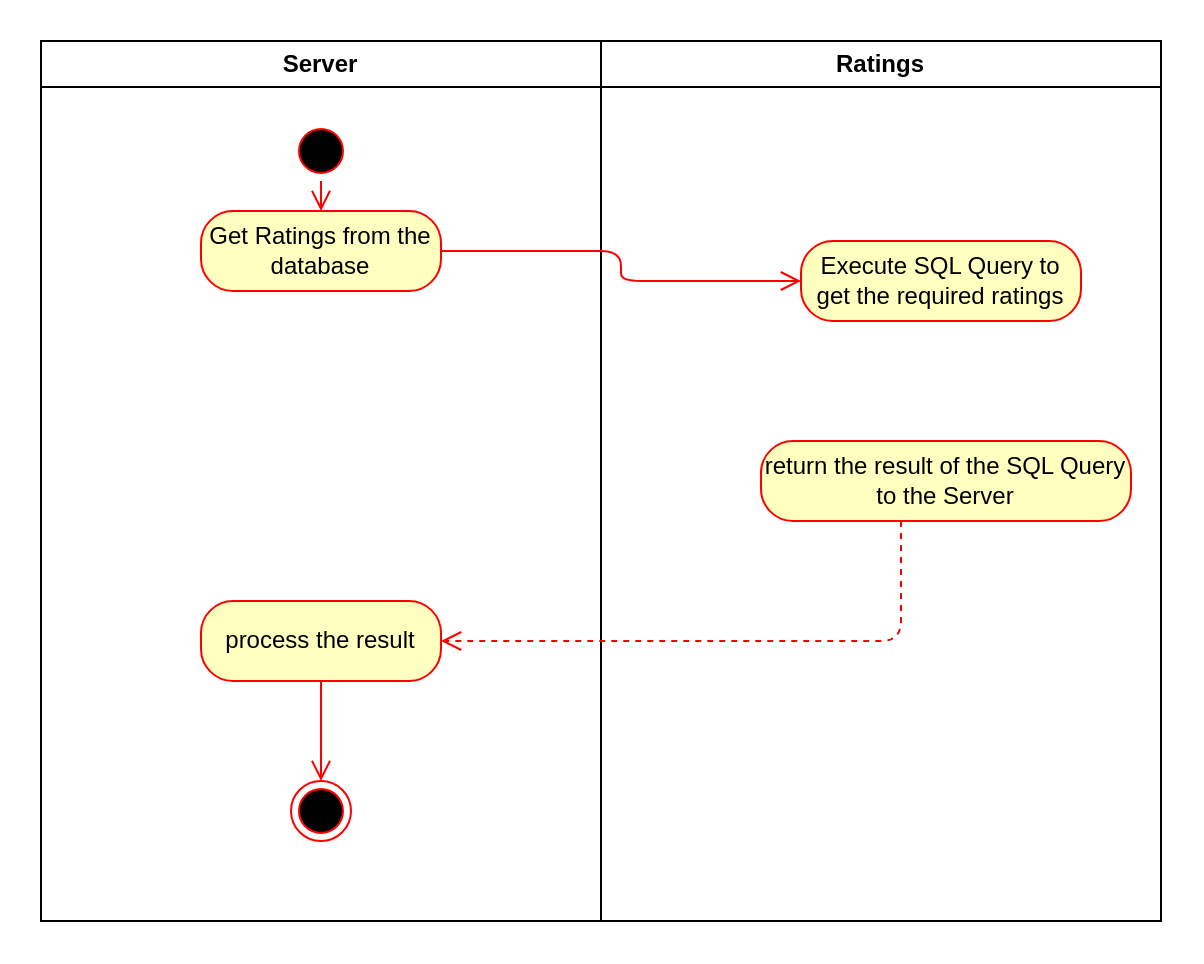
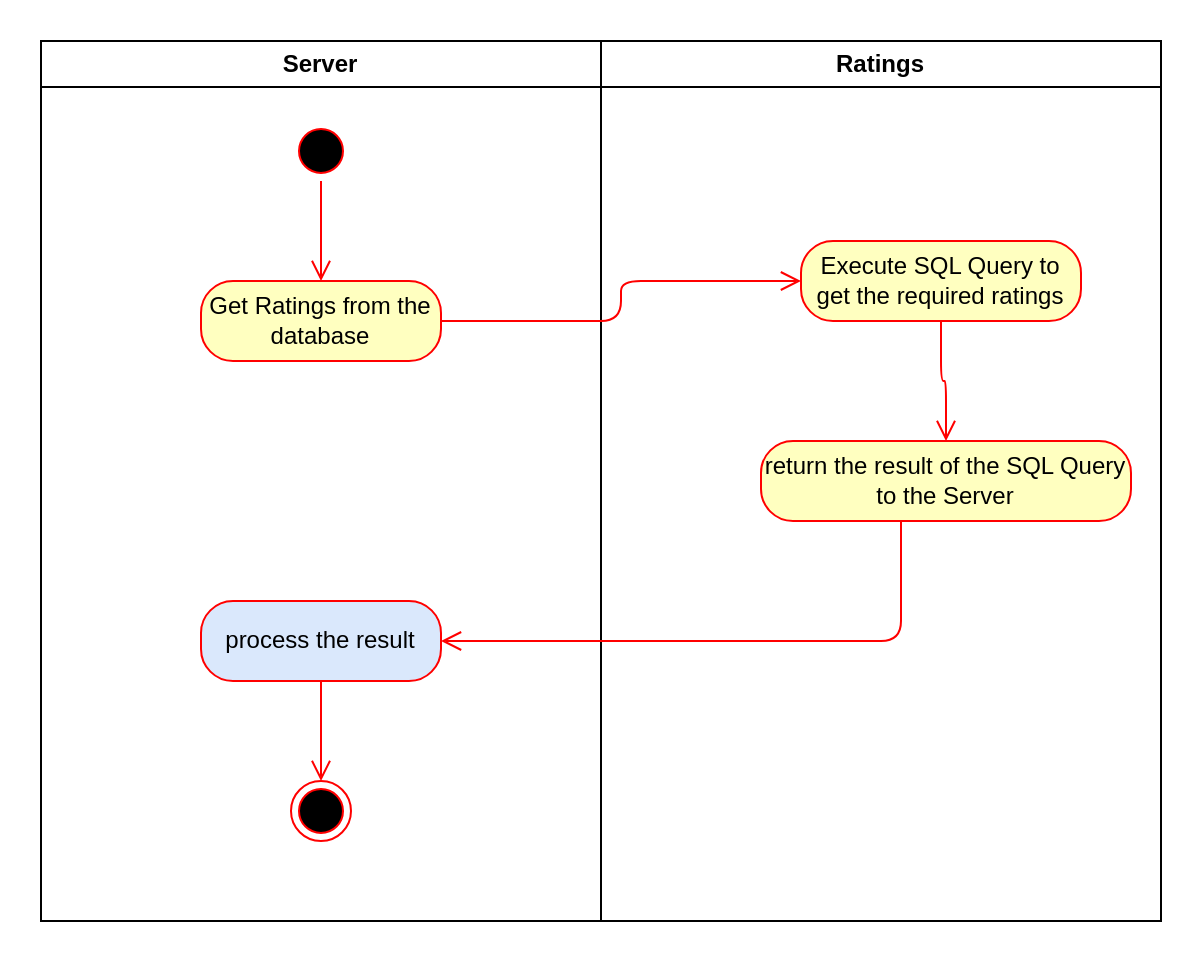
(321, 251) -> (321, 321)
none -> (943, 380)
(321, 641) -> (321, 641)
(804, 641) -> (804, 641)
